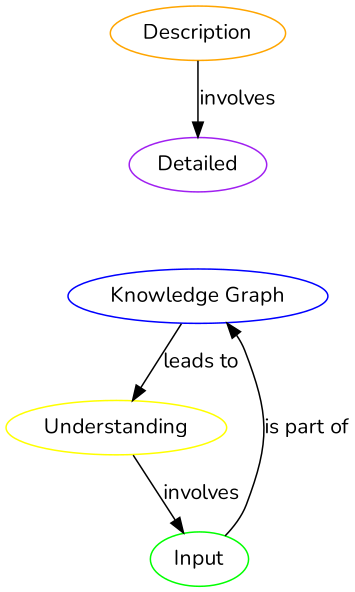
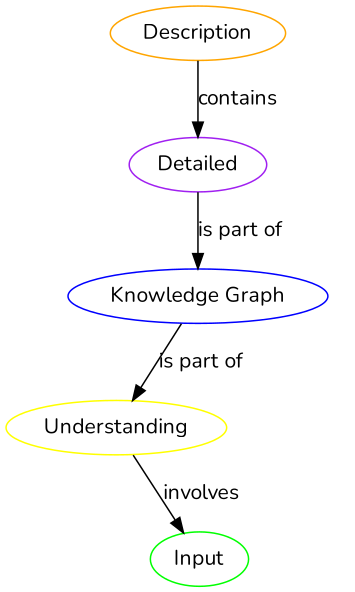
(238, 99) -> (238, 99)
(201, 362) -> (201, 362)
(263, 438) -> (198, 223)
